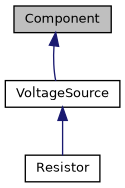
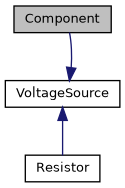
(54, 63) -> (71, 50)
